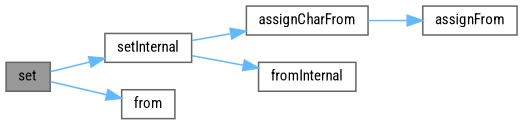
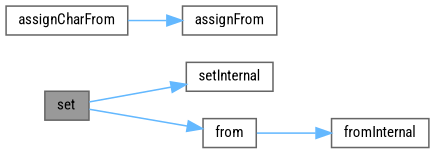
(211, 37) -> none
(218, 60) -> (286, 133)
